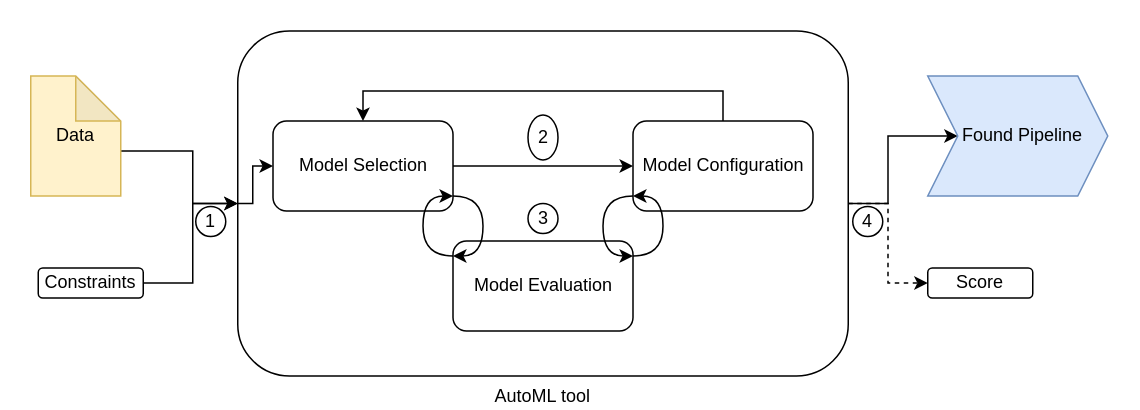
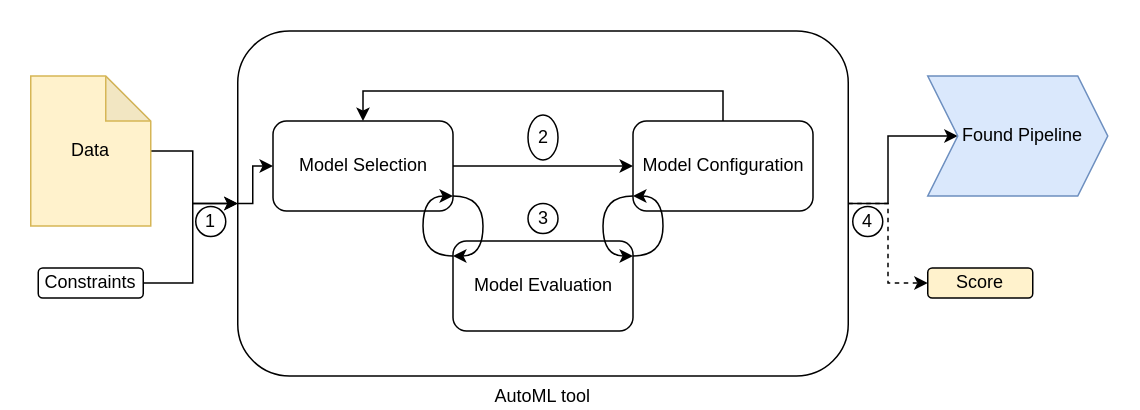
(76, 136) -> (91, 151)
(980, 283) -> (980, 283)
